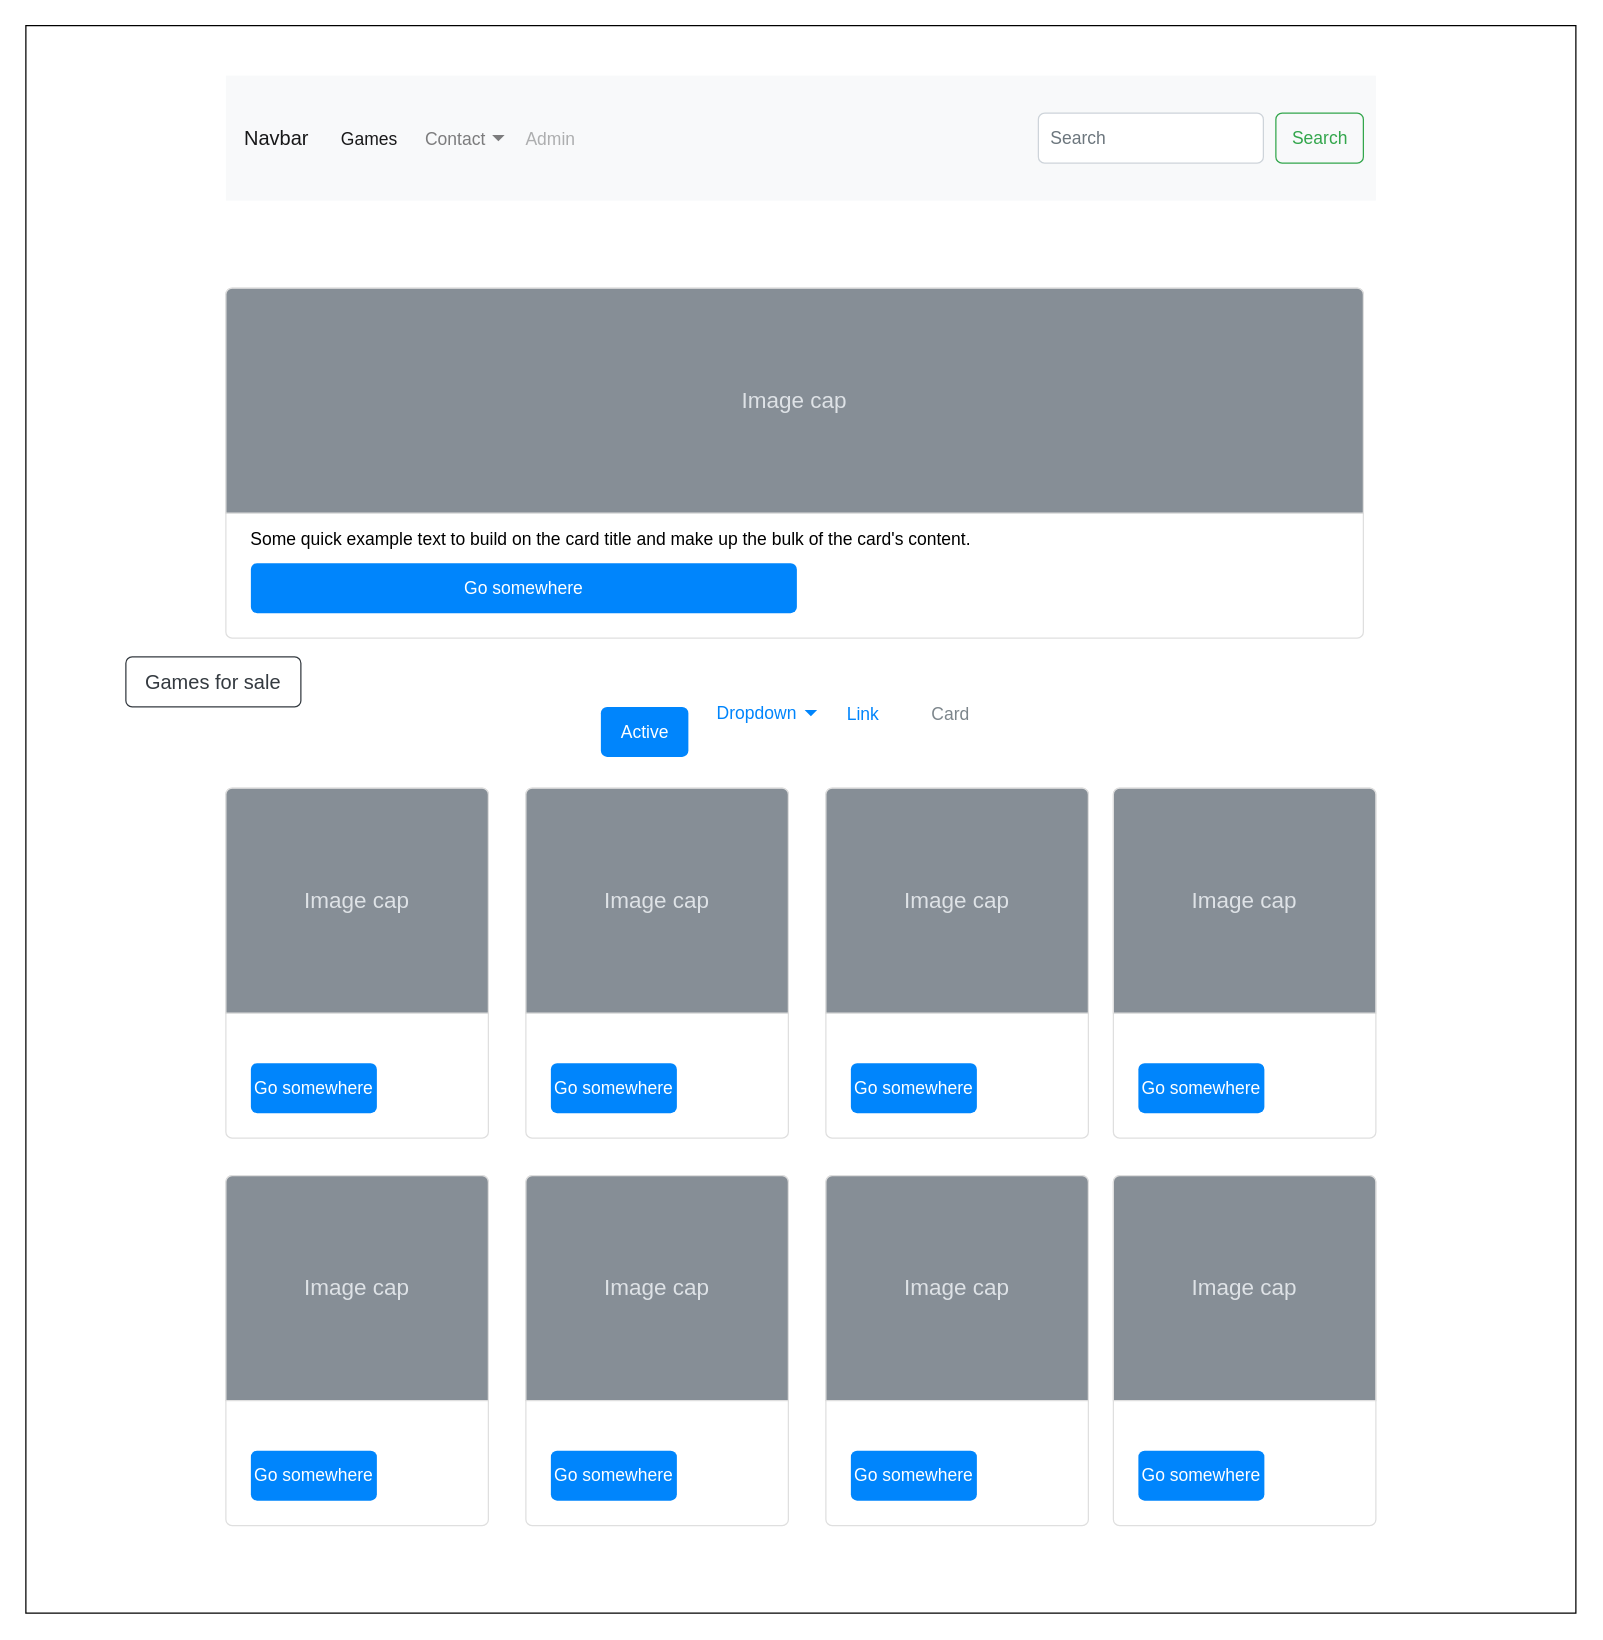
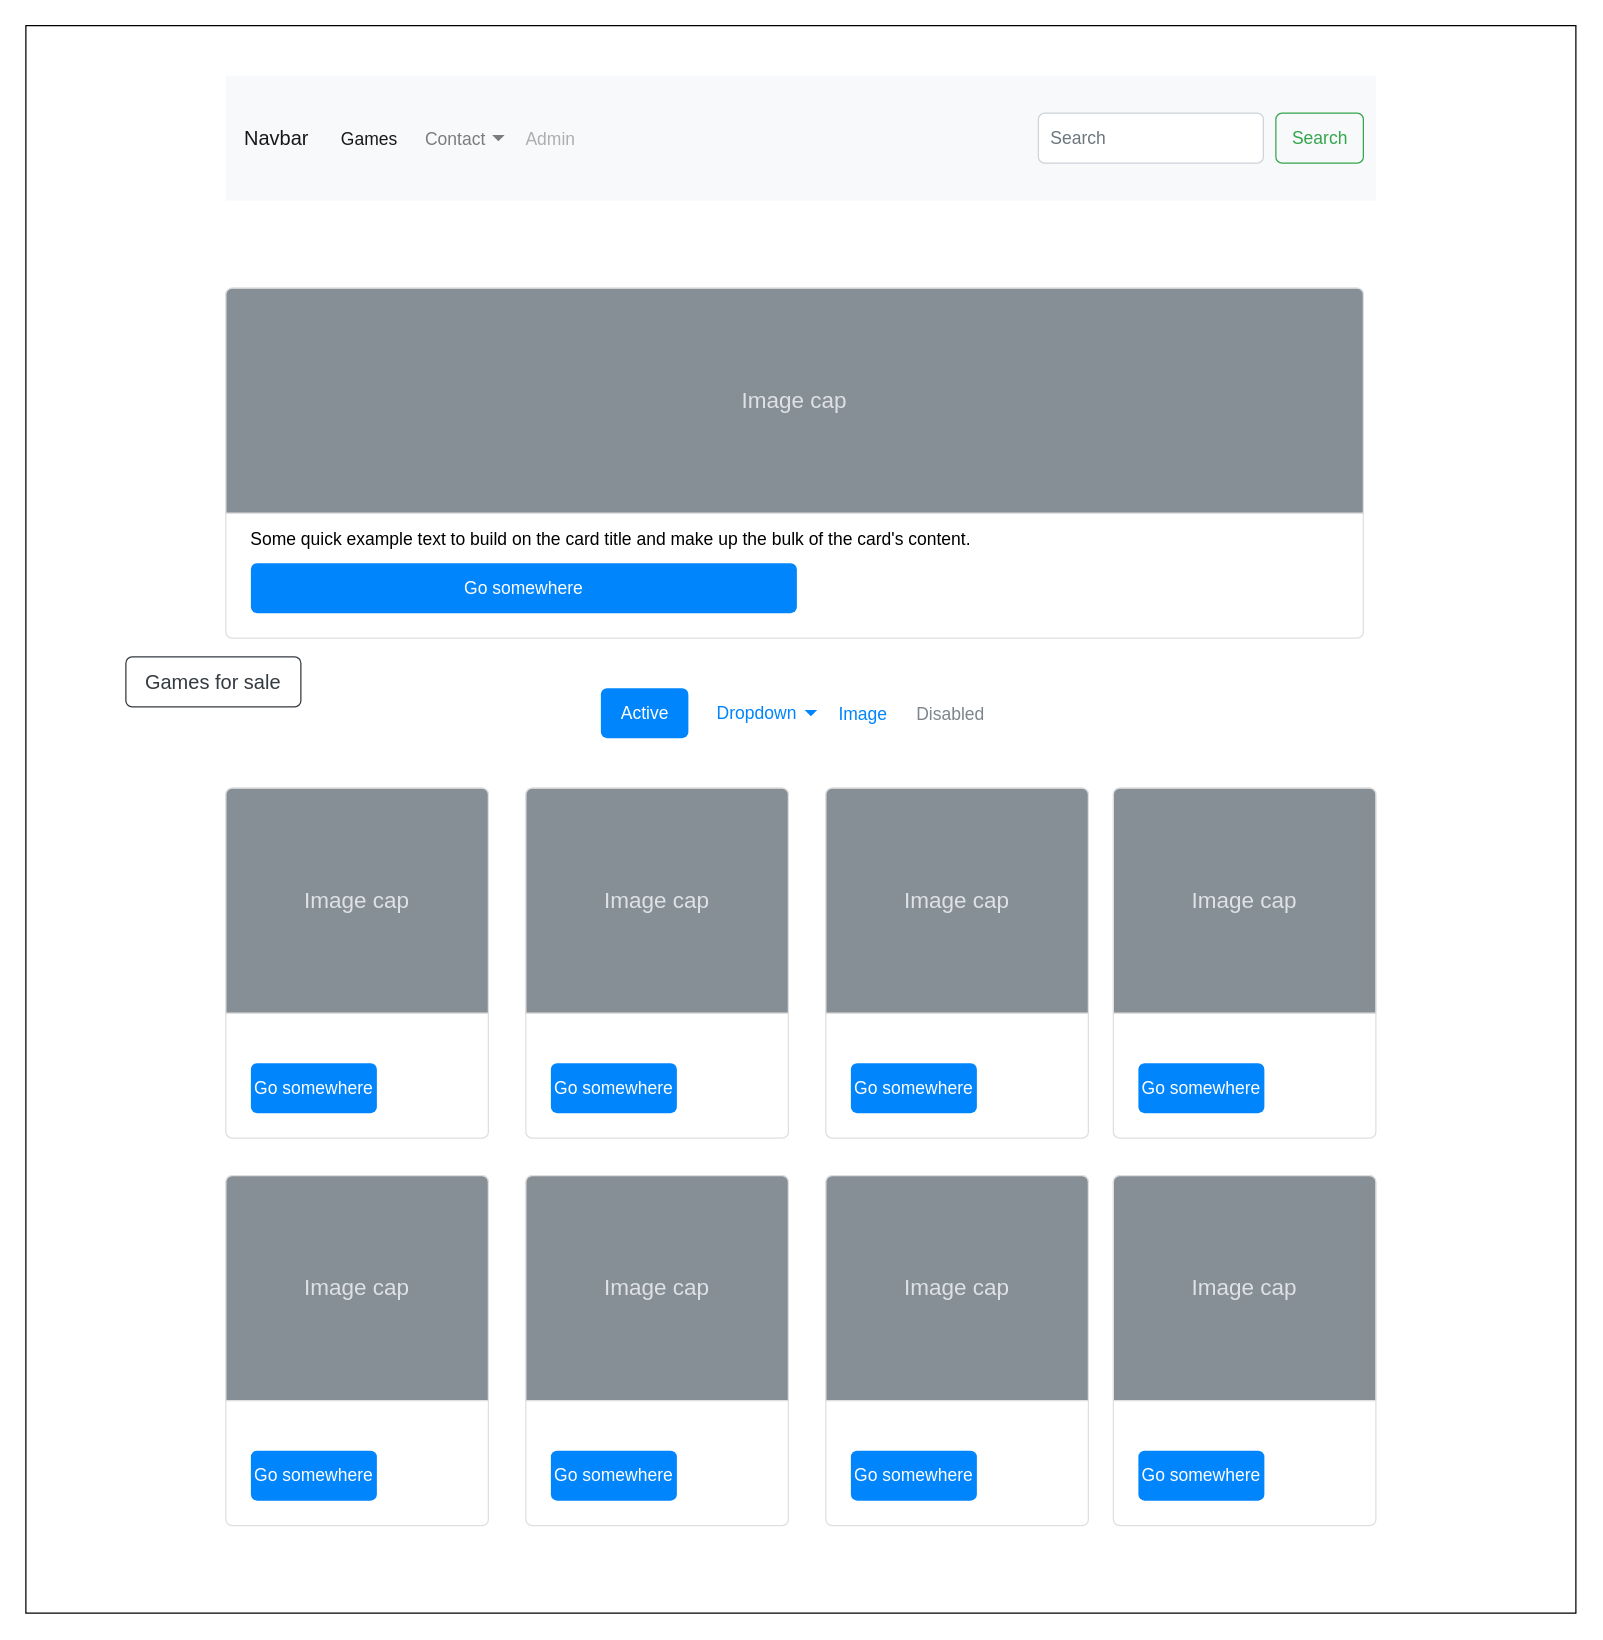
(863, 714) -> (863, 714)
(950, 714) -> (950, 714)
(644, 732) -> (644, 713)
